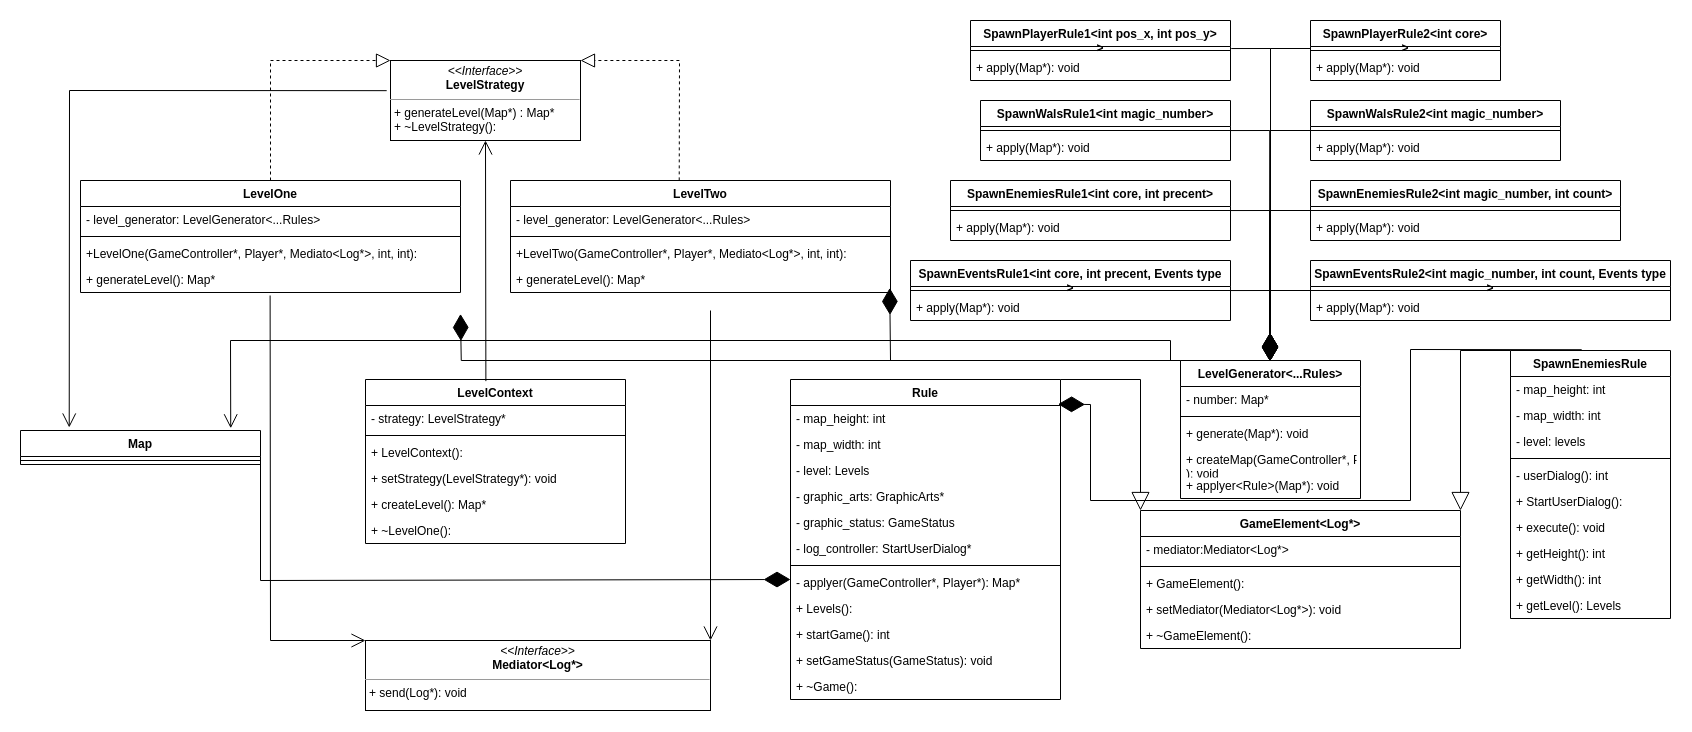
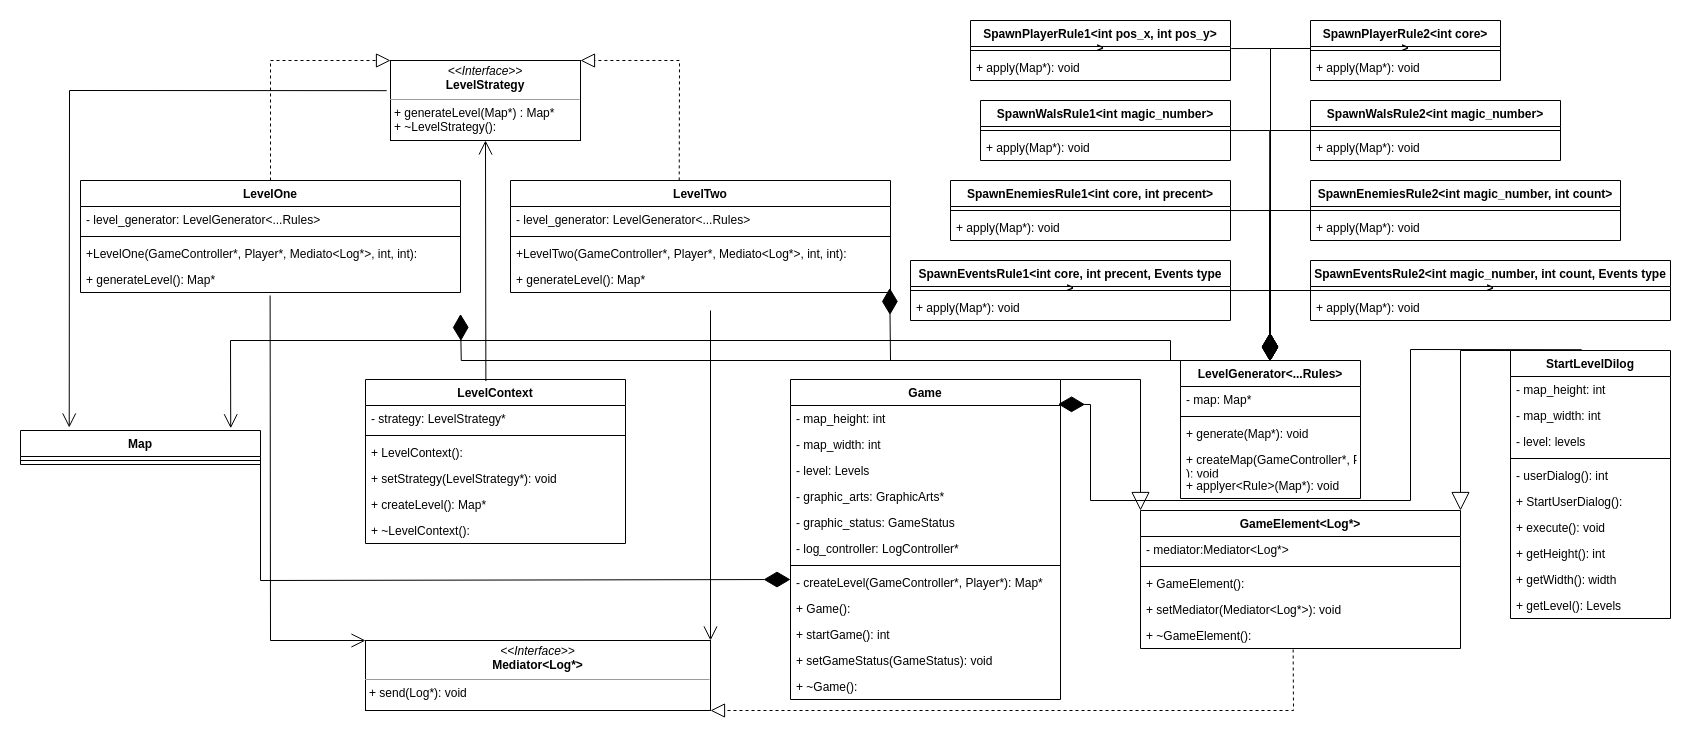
(1590, 364) -> (1590, 364)
(925, 393) -> (925, 393)
(1228, 400) -> (1218, 400)
(413, 531) -> (427, 531)
(898, 549) -> (891, 549)
(1565, 580) -> (1572, 580)
(920, 583) -> (933, 583)
(828, 609) -> (823, 609)
none -> (1039, 711)
